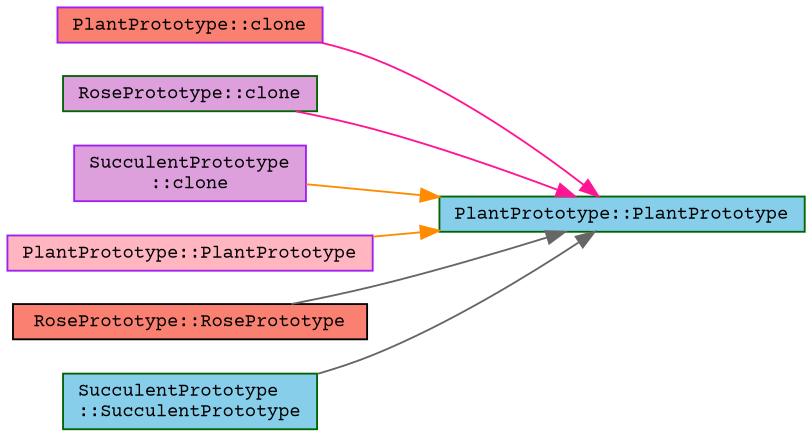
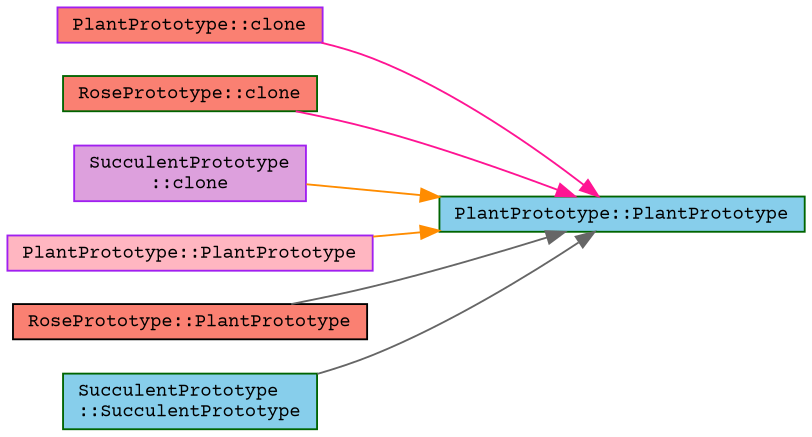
(190, 94) -> (190, 94)
(190, 322) -> (190, 322)
